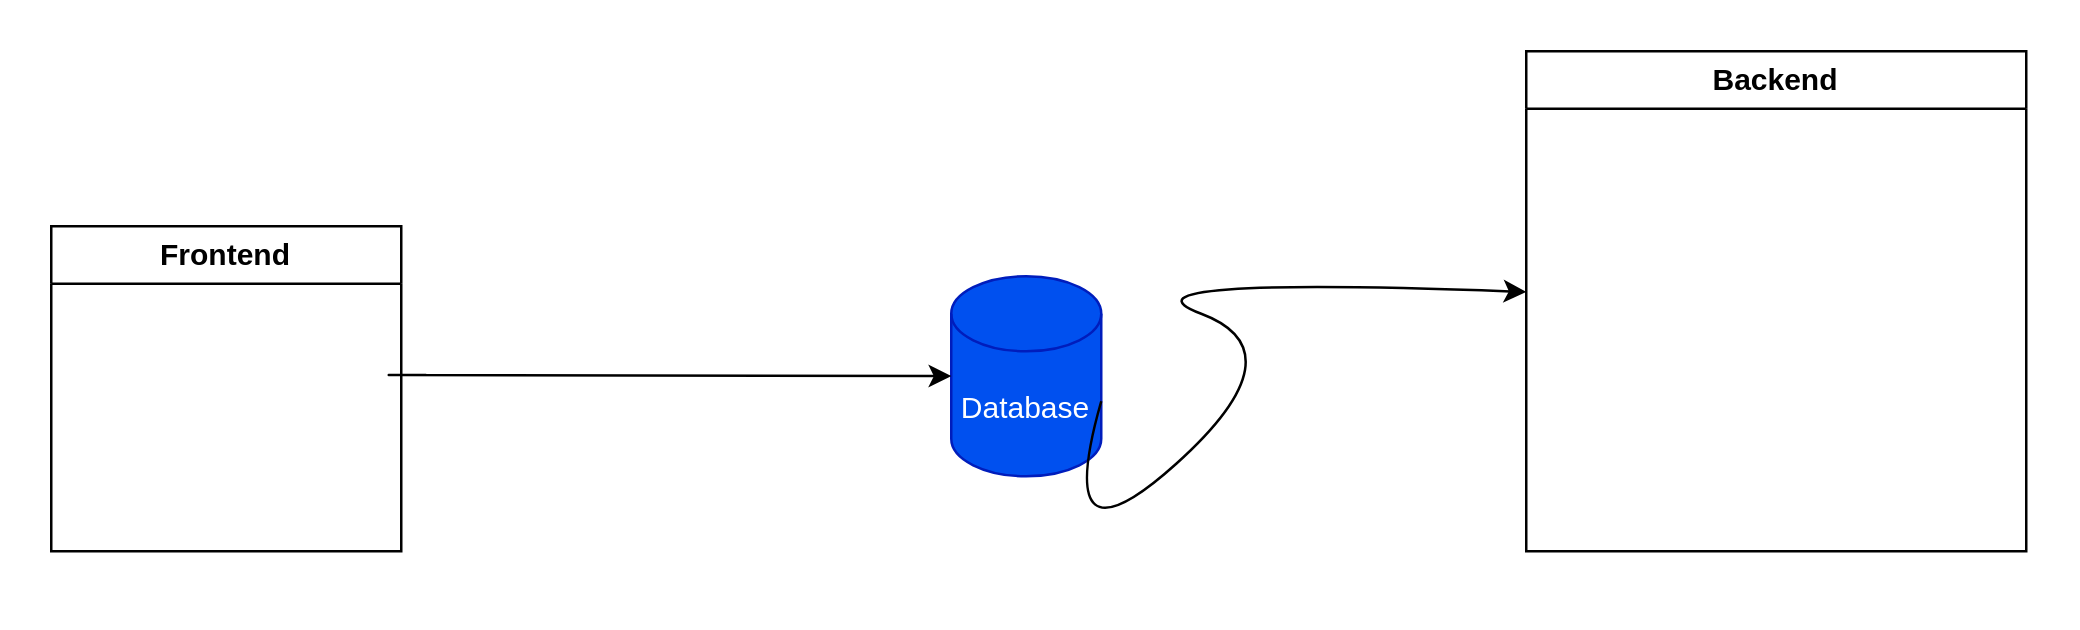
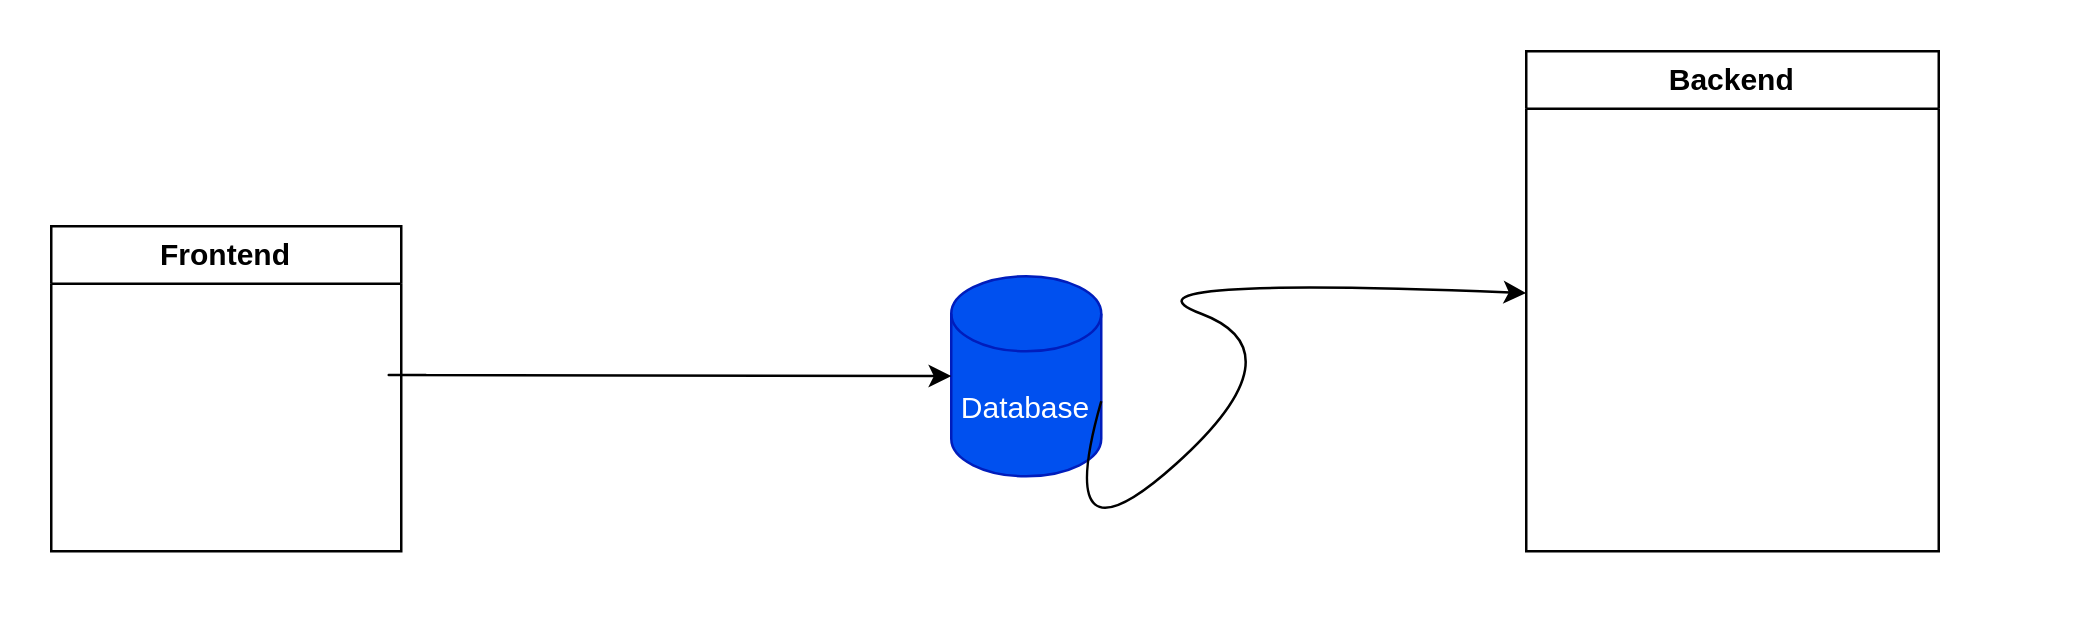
(1776, 301) -> (1733, 301)
